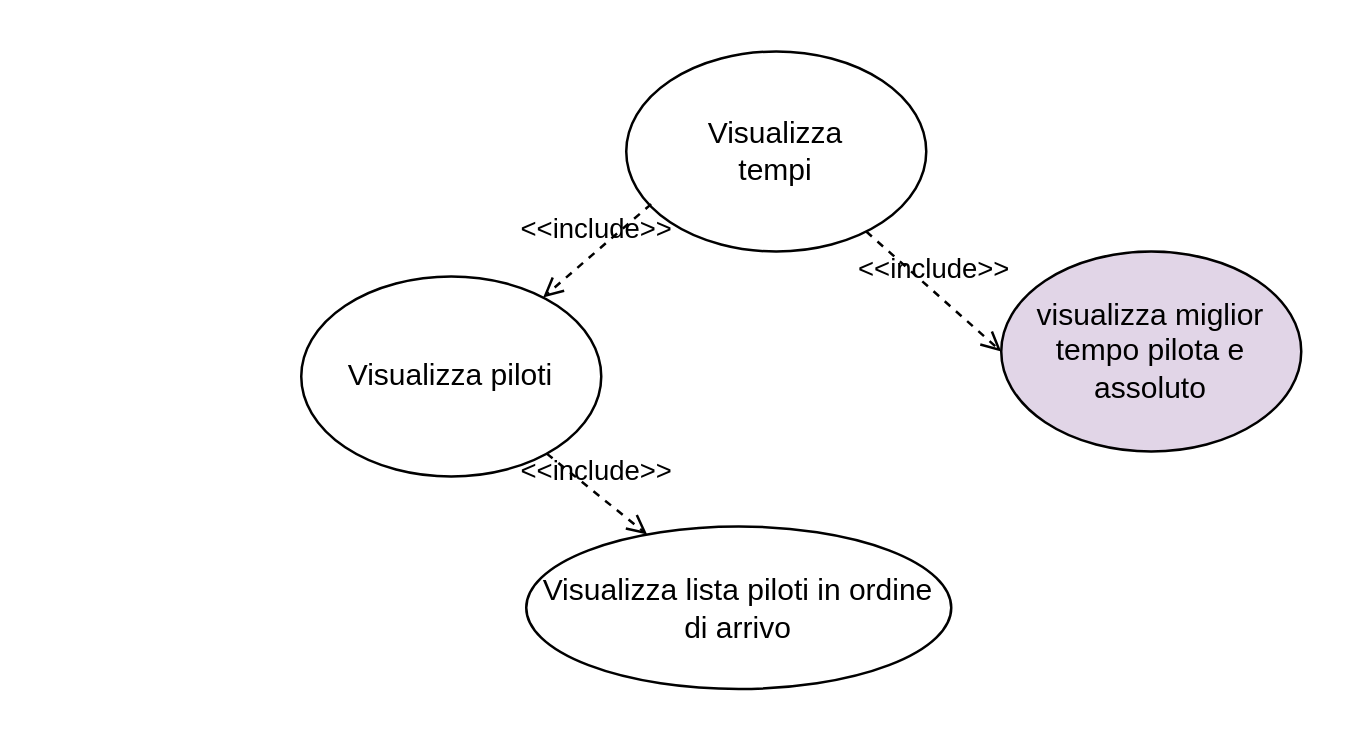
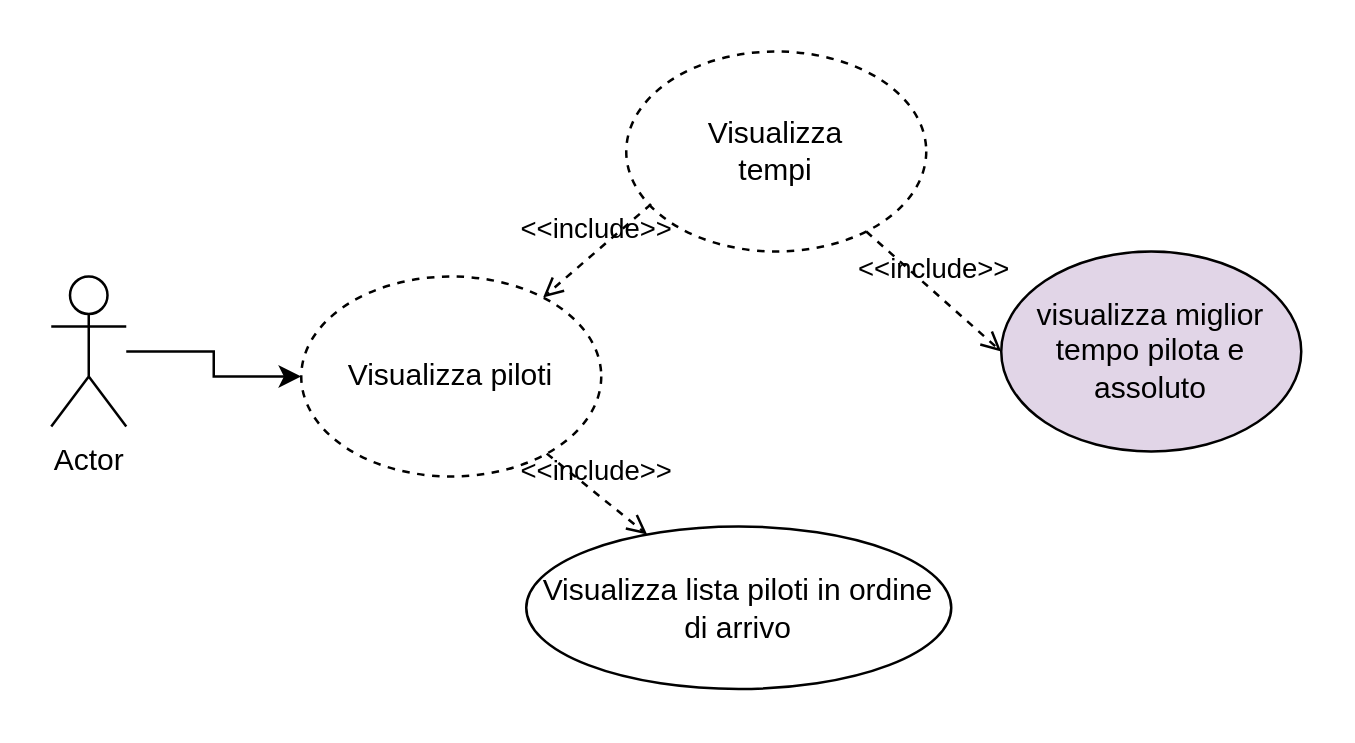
(776, 151) -> (776, 151)
none -> (89, 351)
none -> (214, 355)
(451, 376) -> (451, 376)
